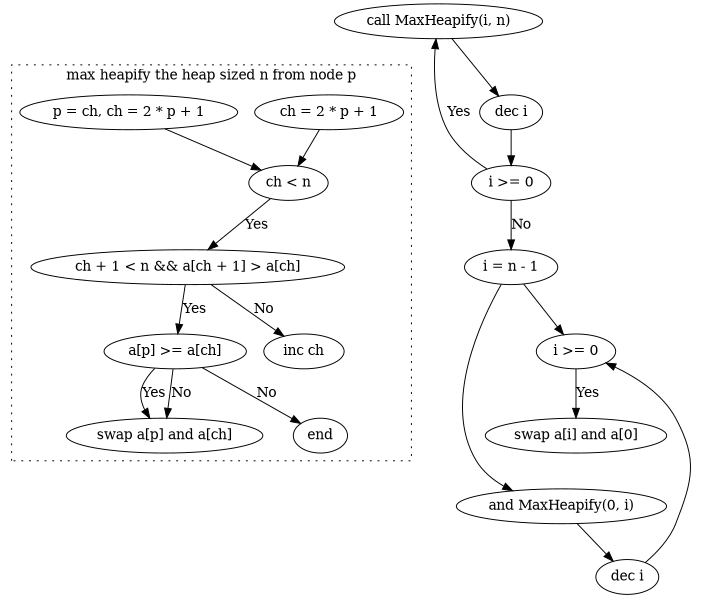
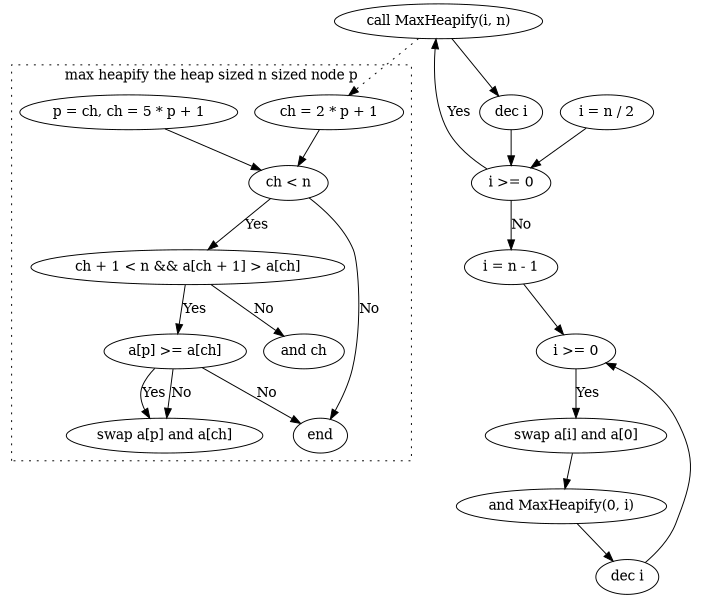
none -> (394, 59)
(212, 76) -> (212, 76)
(129, 112) -> (129, 112)
none -> (607, 112)
none -> (359, 298)
(304, 351) -> (304, 351)
(464, 389) -> (570, 466)
